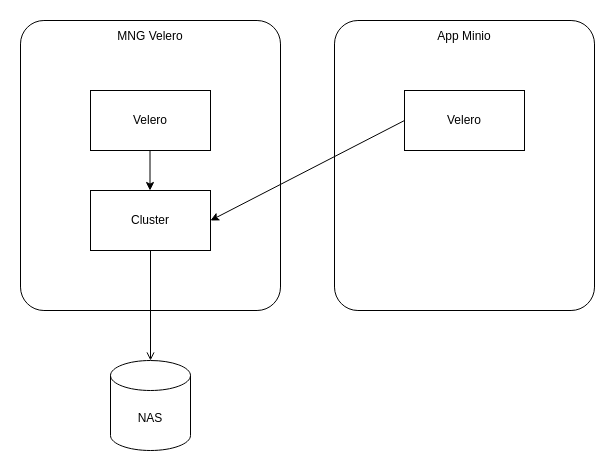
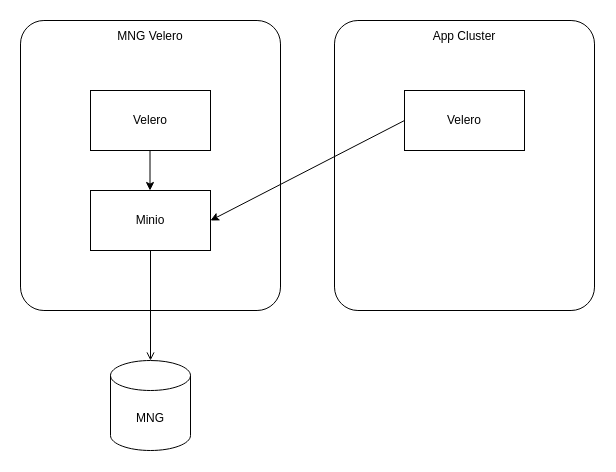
(465, 166) -> (465, 166)
(151, 221) -> (151, 221)
(151, 419) -> (151, 419)
